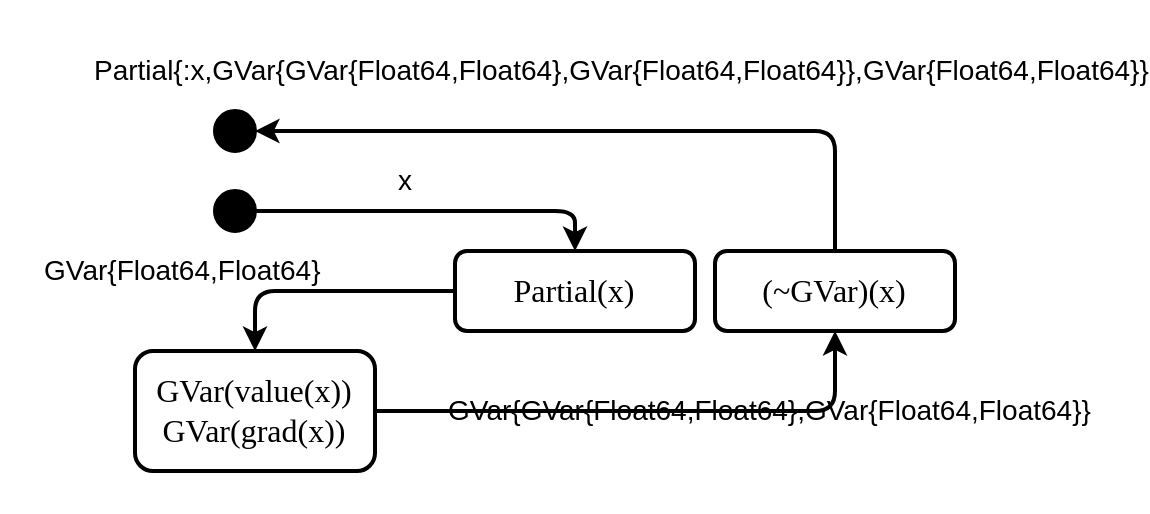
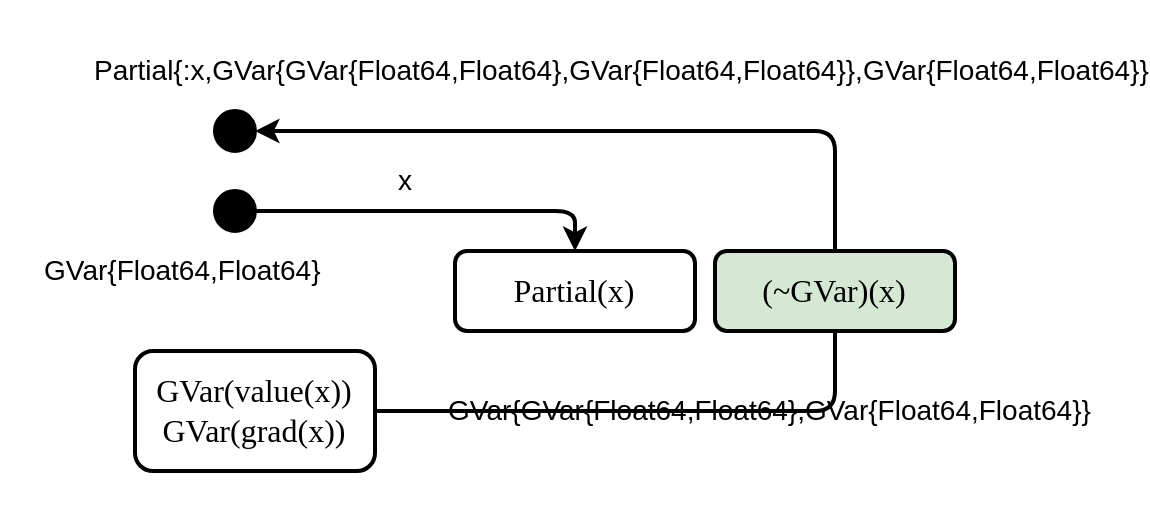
(340, 291) -> none
(835, 291) -> (835, 291)
(835, 350) -> (835, 342)
